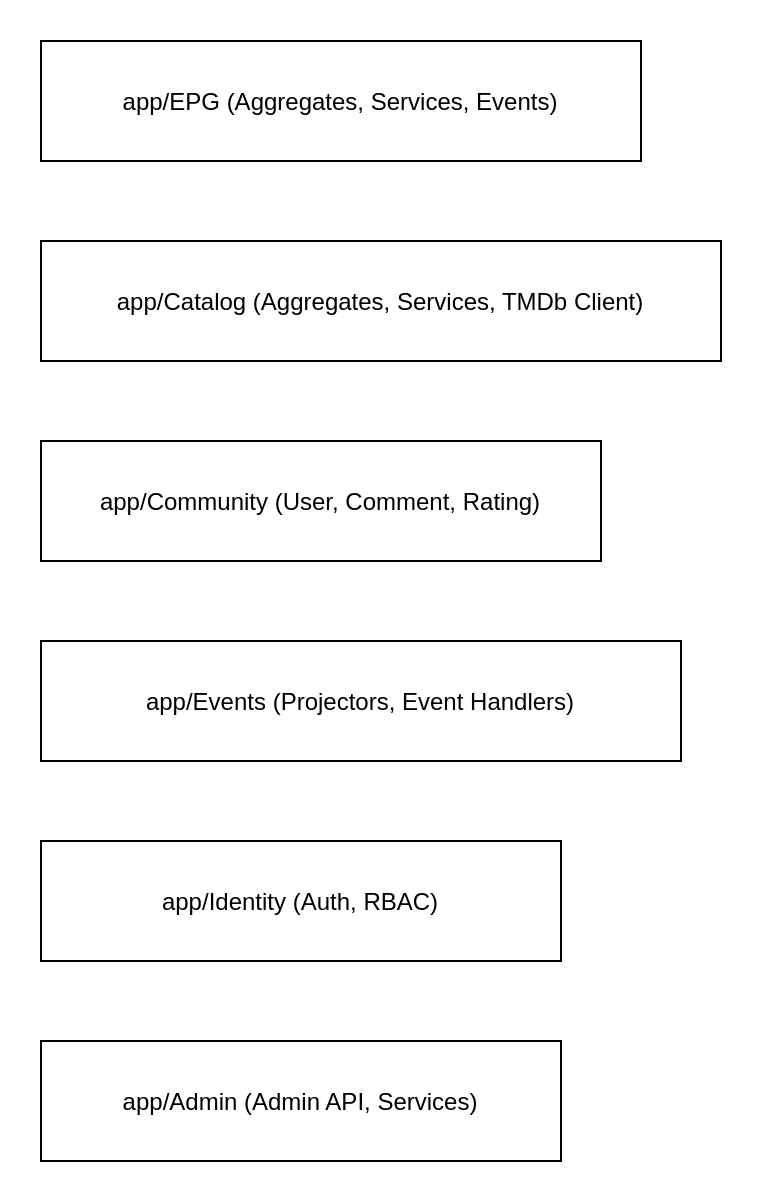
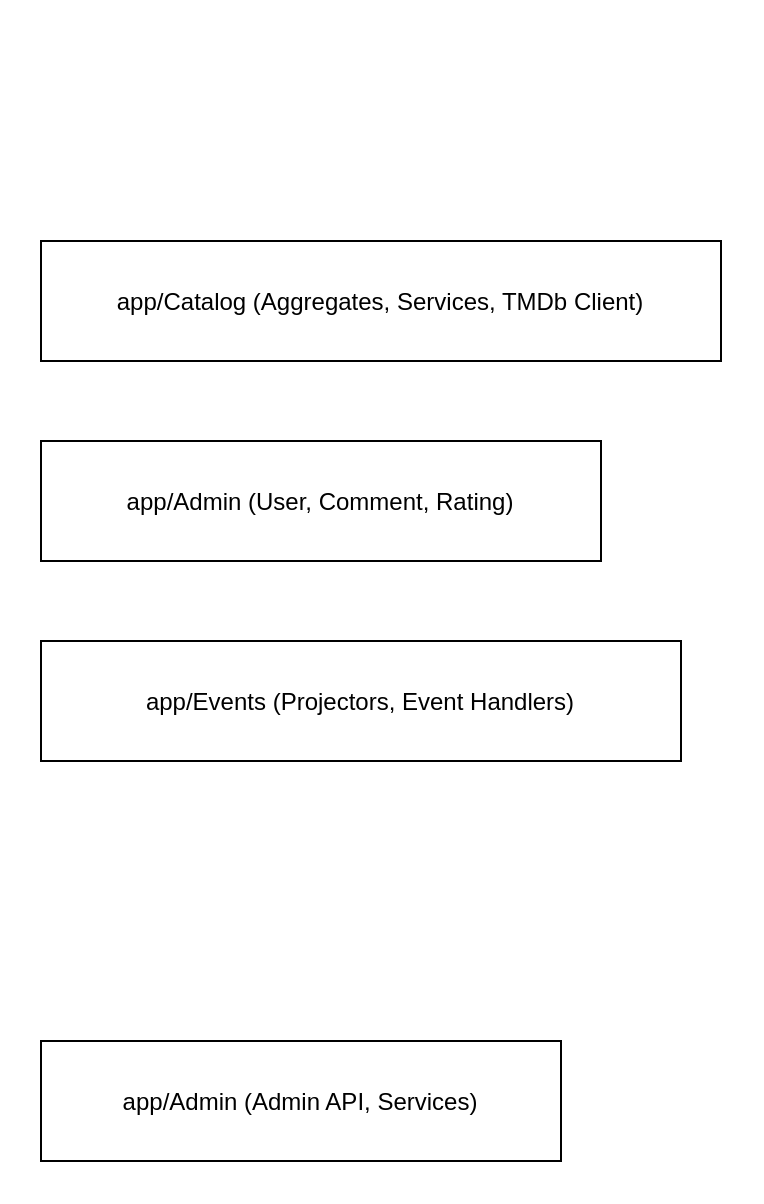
(341, 101) -> none
(320, 502) -> (320, 502)
(301, 901) -> none
